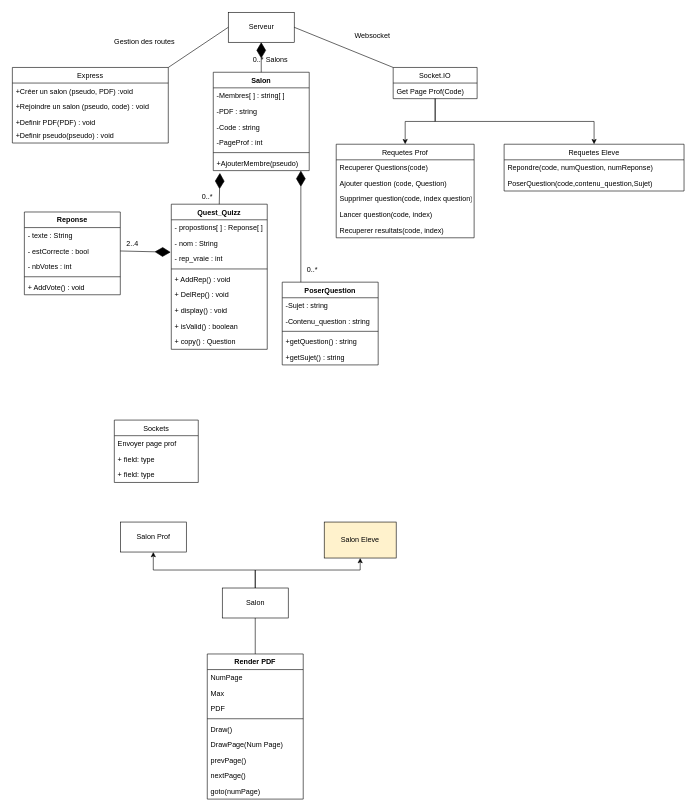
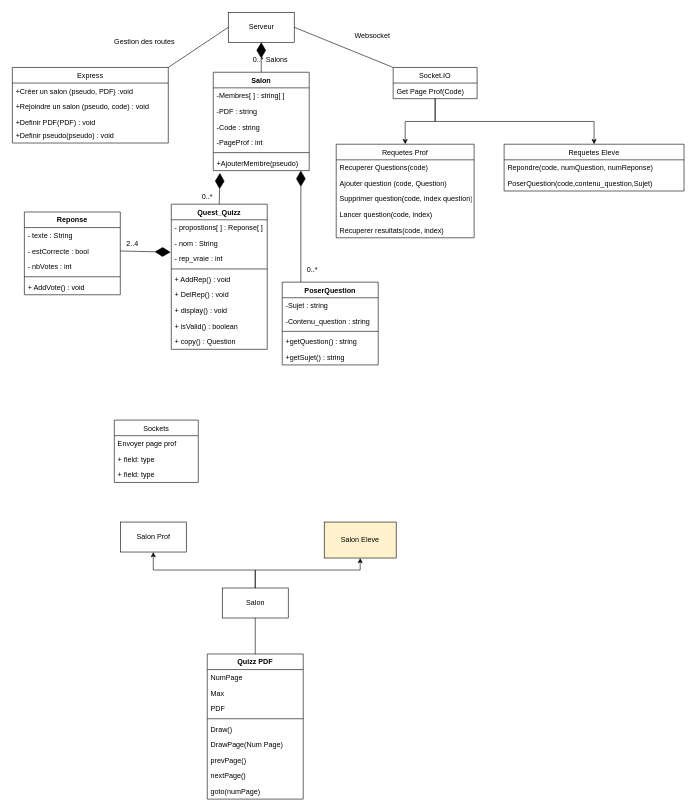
(255, 662) -> (255, 662)
